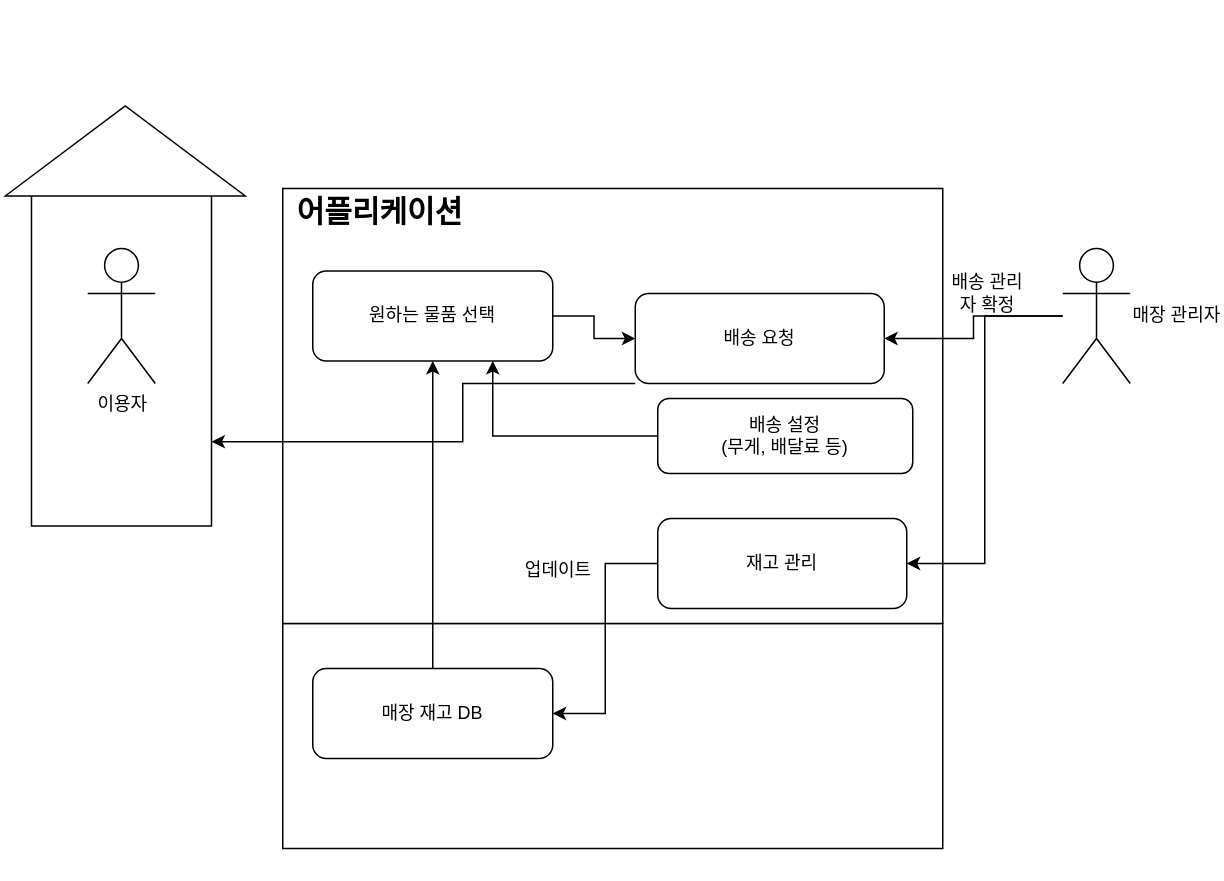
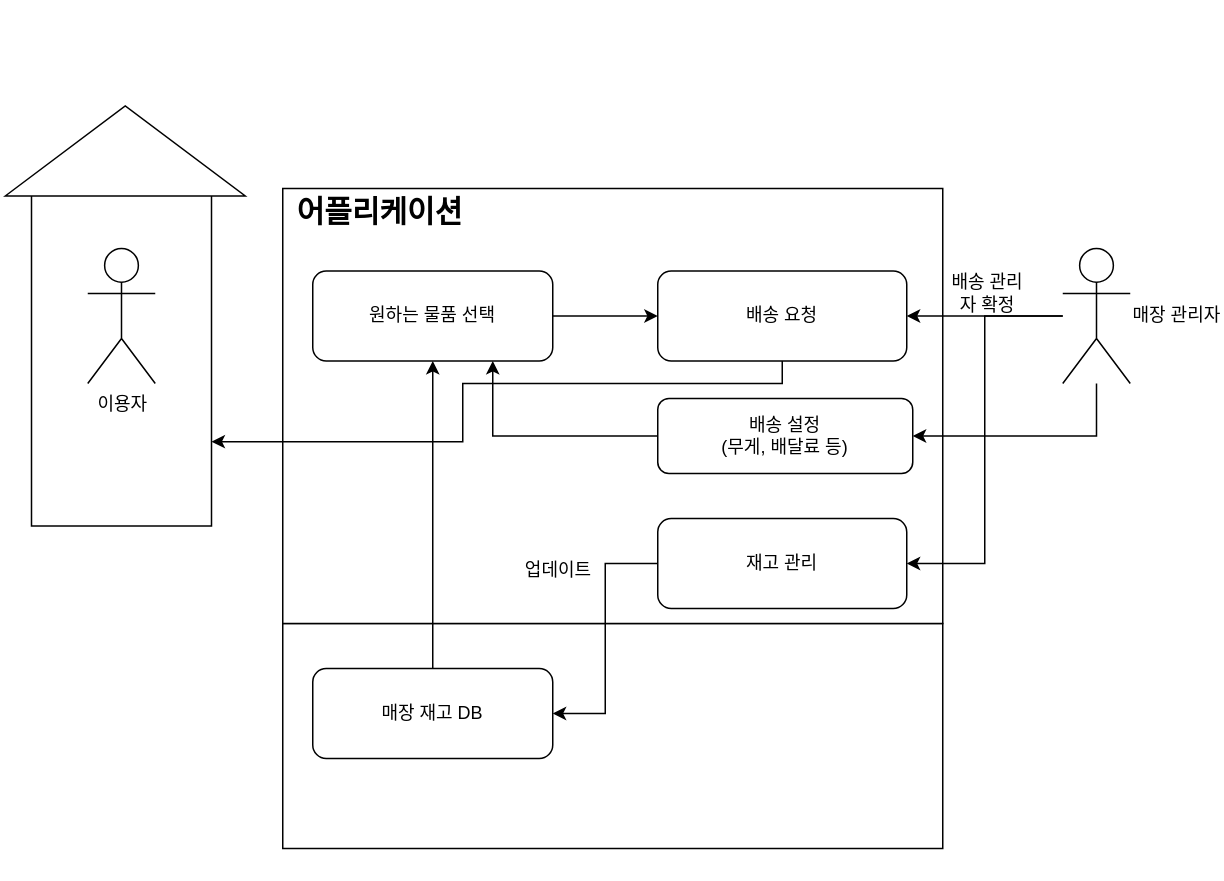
(760, 338) -> (782, 316)
none -> (1035, 436)
